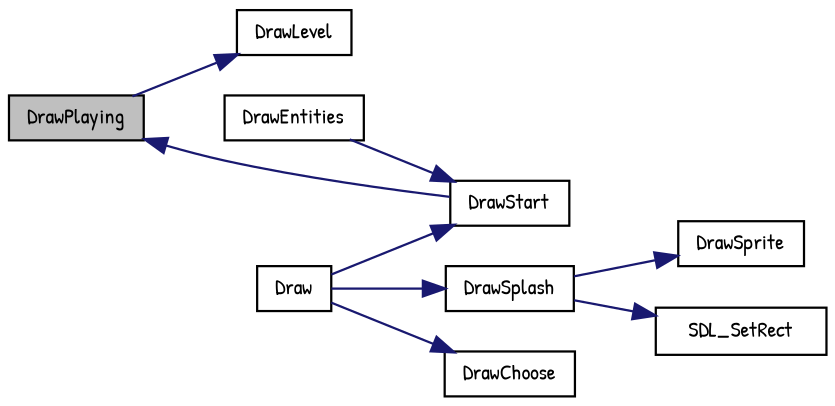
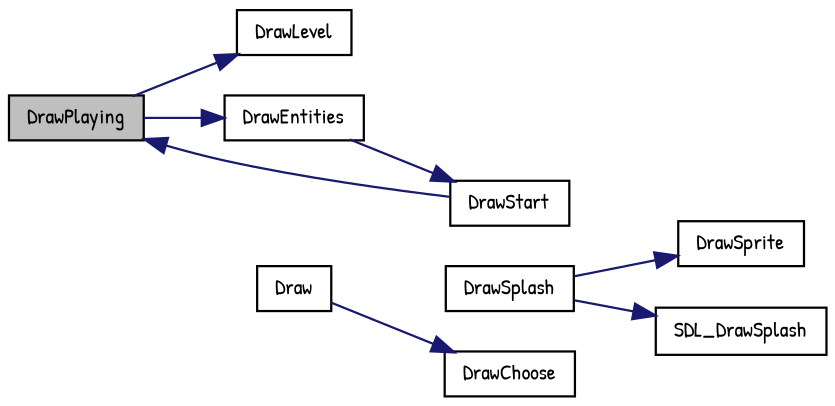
none -> (172, 118)
(382, 254) -> none
(377, 289) -> none
(741, 331) -> (741, 331)
